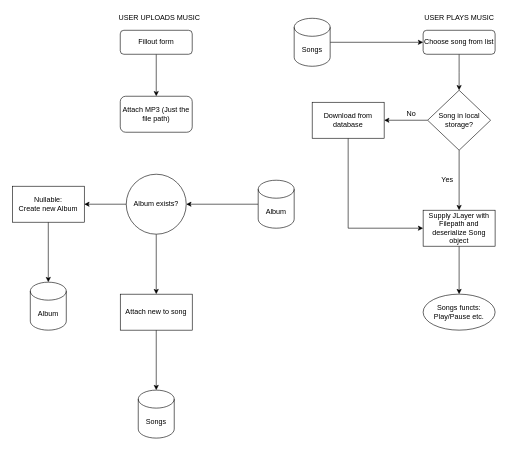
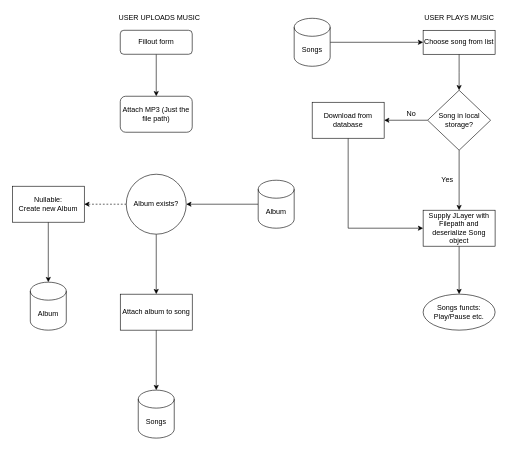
(459, 42) -> (459, 42)
(107, 204) -> (107, 204)
(156, 312) -> (156, 312)
